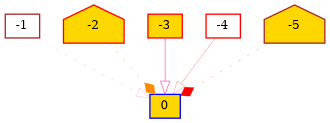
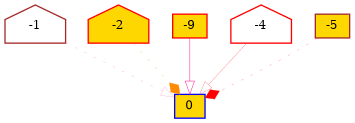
(22, 26) -> (35, 26)
(165, 26) -> (190, 26)
(223, 26) -> (261, 26)
(295, 26) -> (332, 26)
